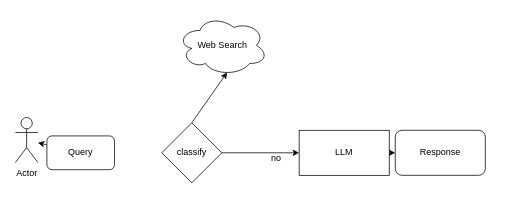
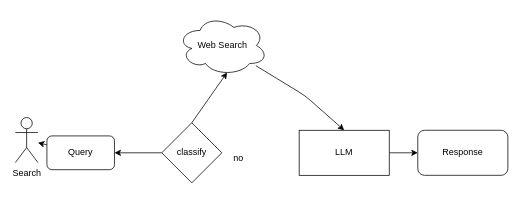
none -> (298, 91)
(258, 153) -> (140, 153)
(440, 153) -> (462, 153)
(275, 158) -> (238, 158)
(27, 173) -> (27, 173)
